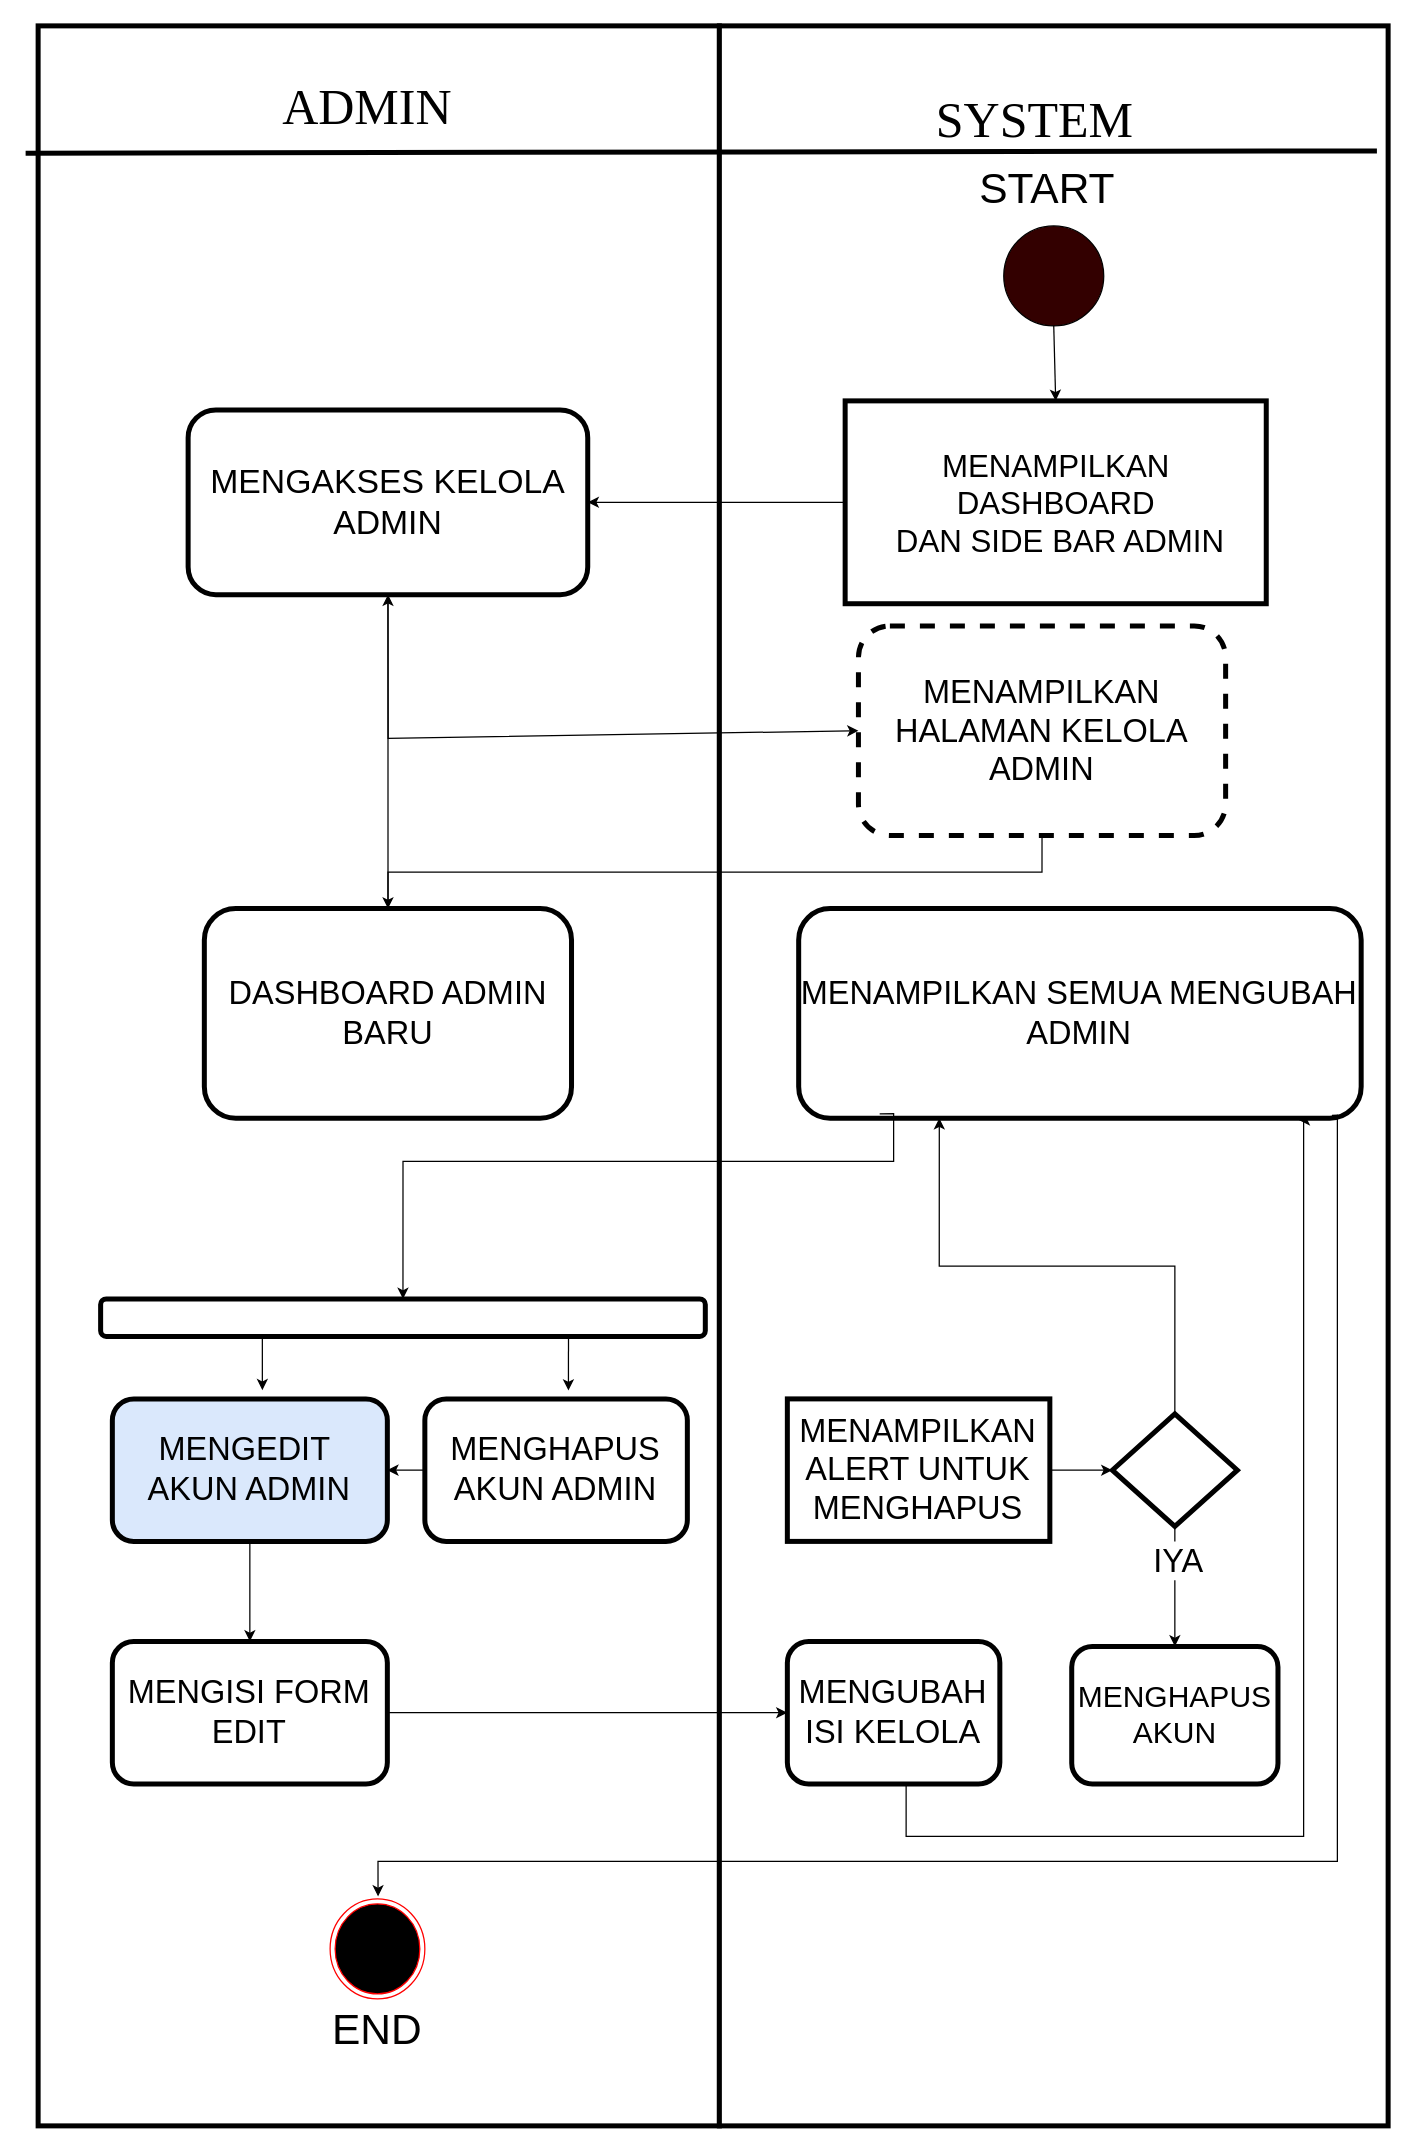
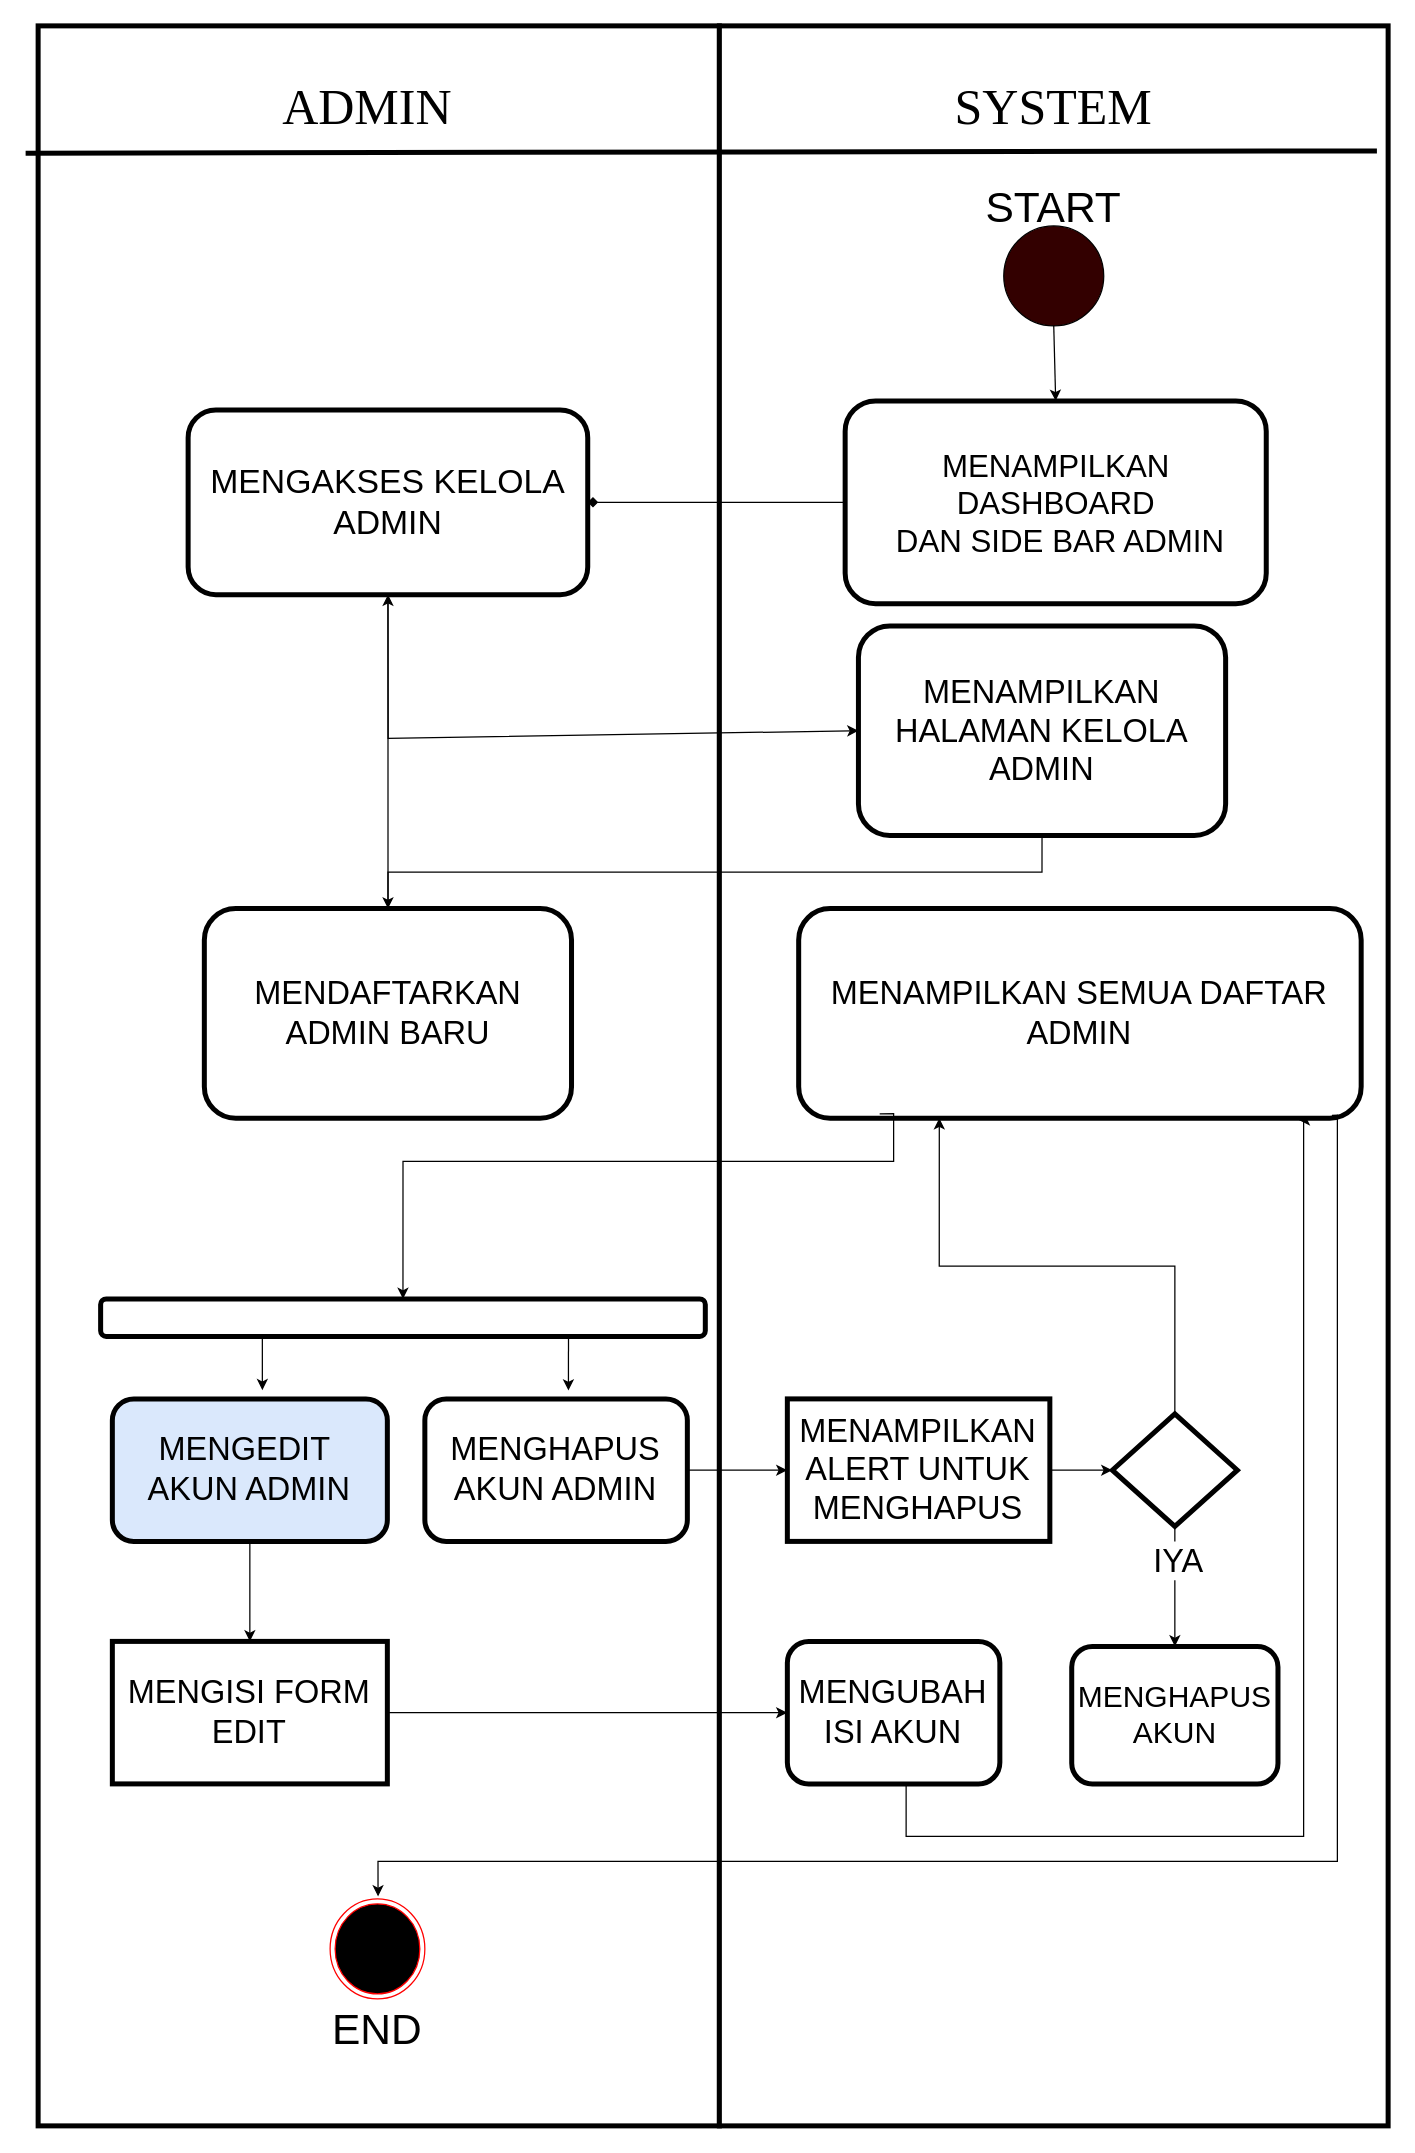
(1035, 119) -> (1054, 107)
(1047, 188) -> (1054, 207)
(598, 502) -> (598, 502)
(1056, 502) -> (1056, 502)
(1042, 730) -> (1042, 730)
(388, 1013) -> (388, 1013)
(1079, 1013) -> (1079, 1013)
(403, 1470) -> (733, 1470)
(250, 1712) -> (250, 1712)
(893, 1712) -> (893, 1712)
